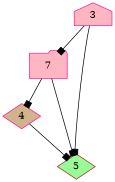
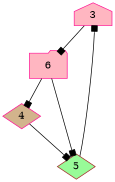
(48, 66) -> (48, 66)
(80, 87) -> (89, 95)
